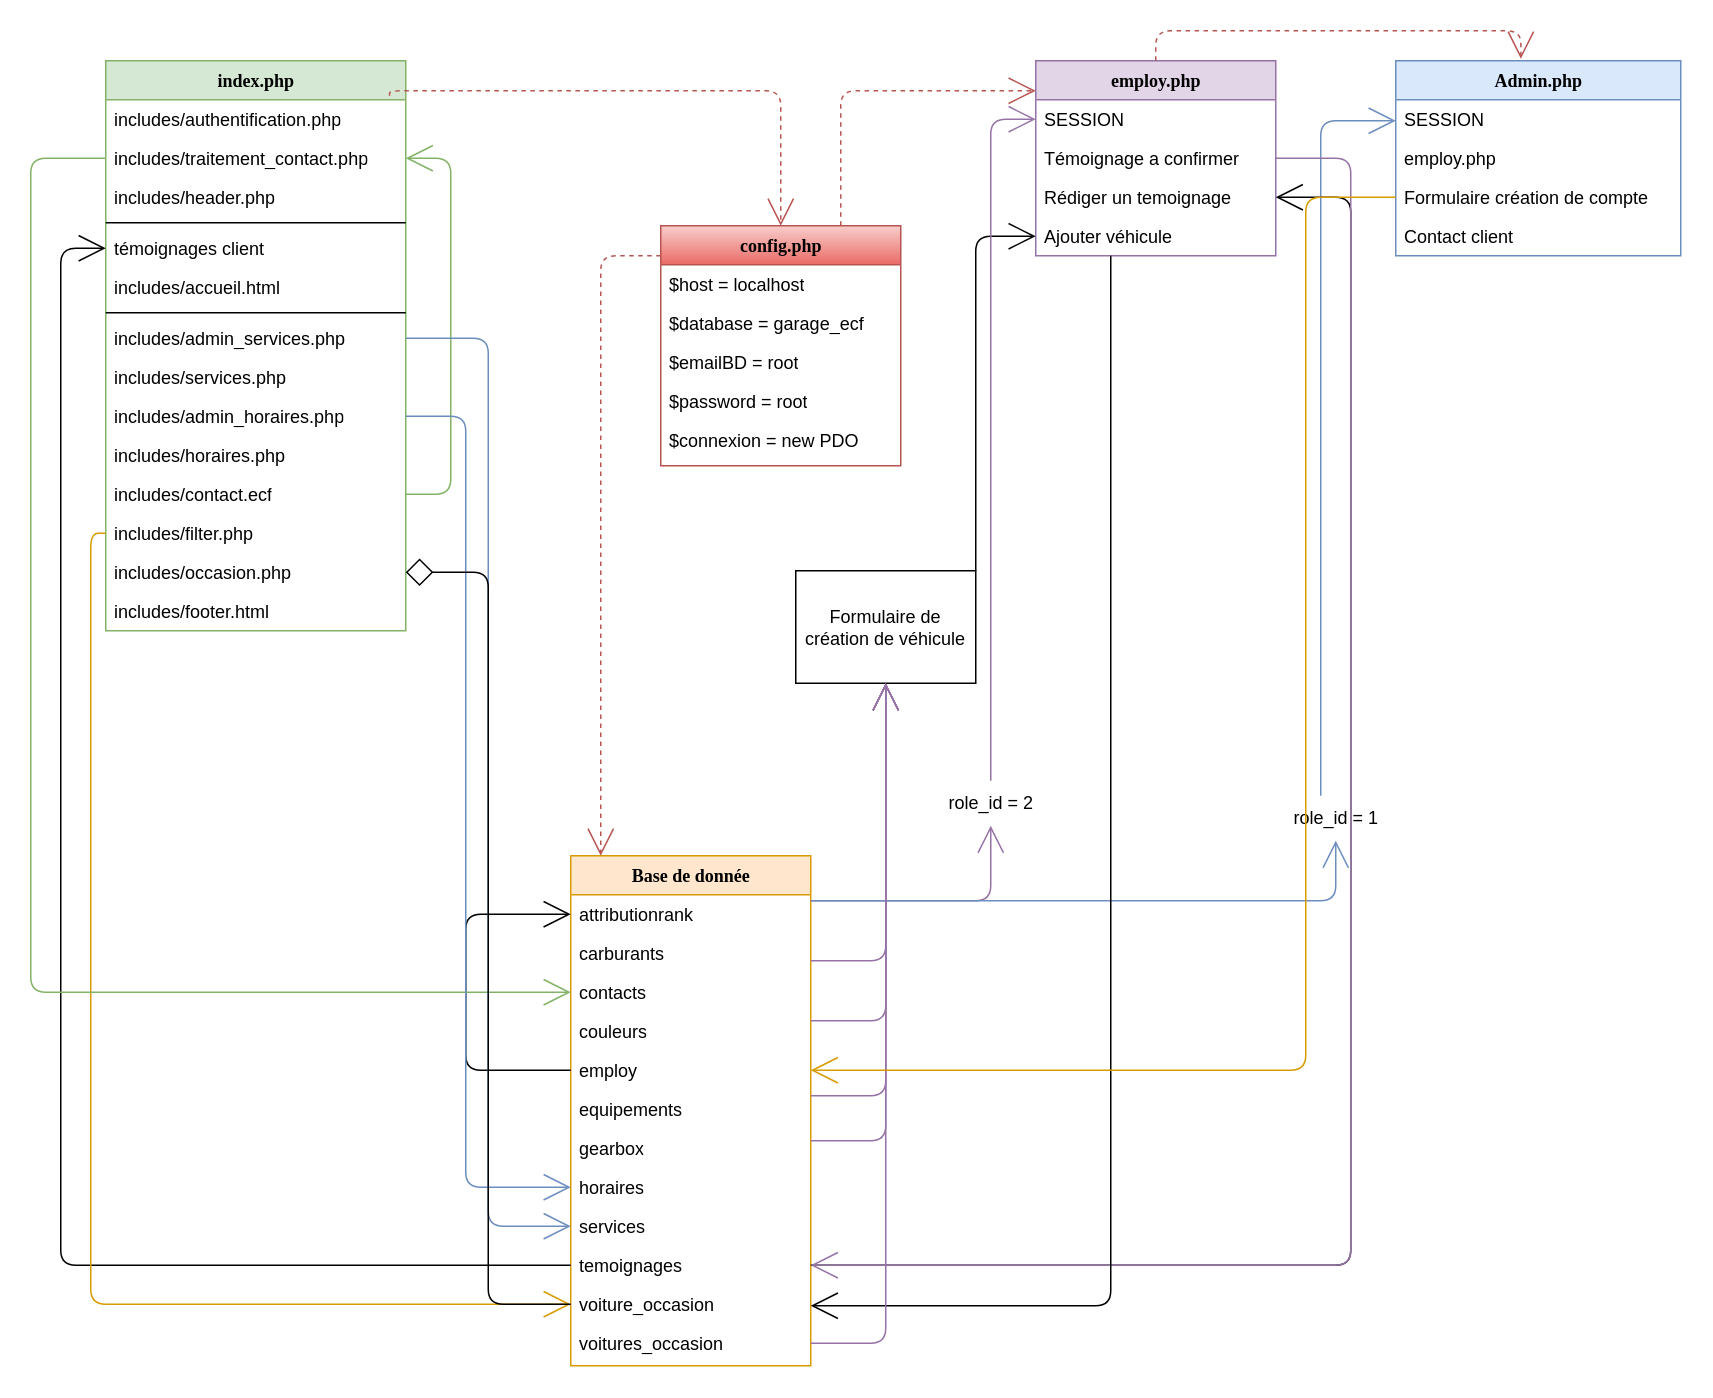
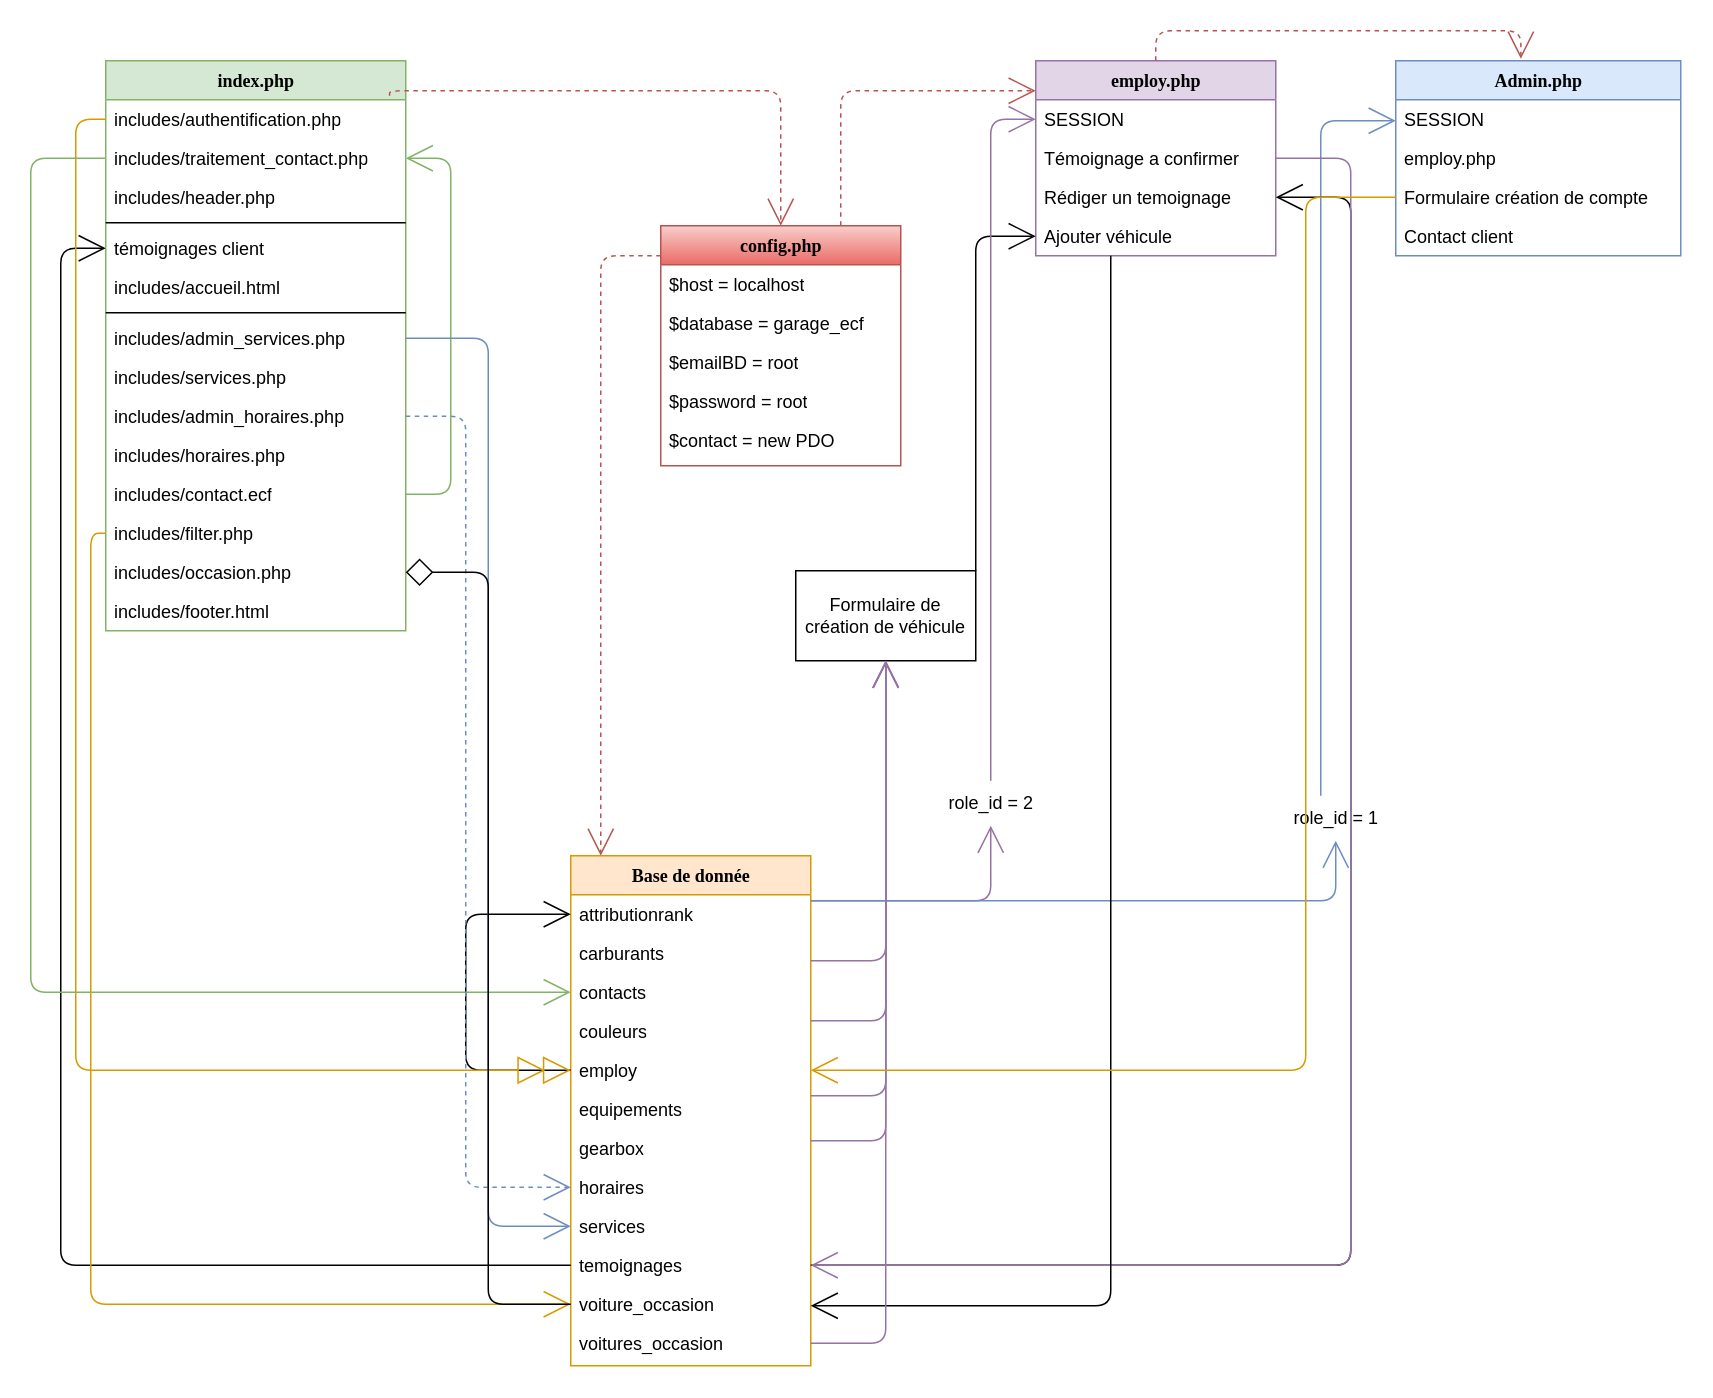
(761, 442) -> (753, 442)
(886, 627) -> (886, 616)
(466, 642) -> (466, 642)
none -> (76, 778)
